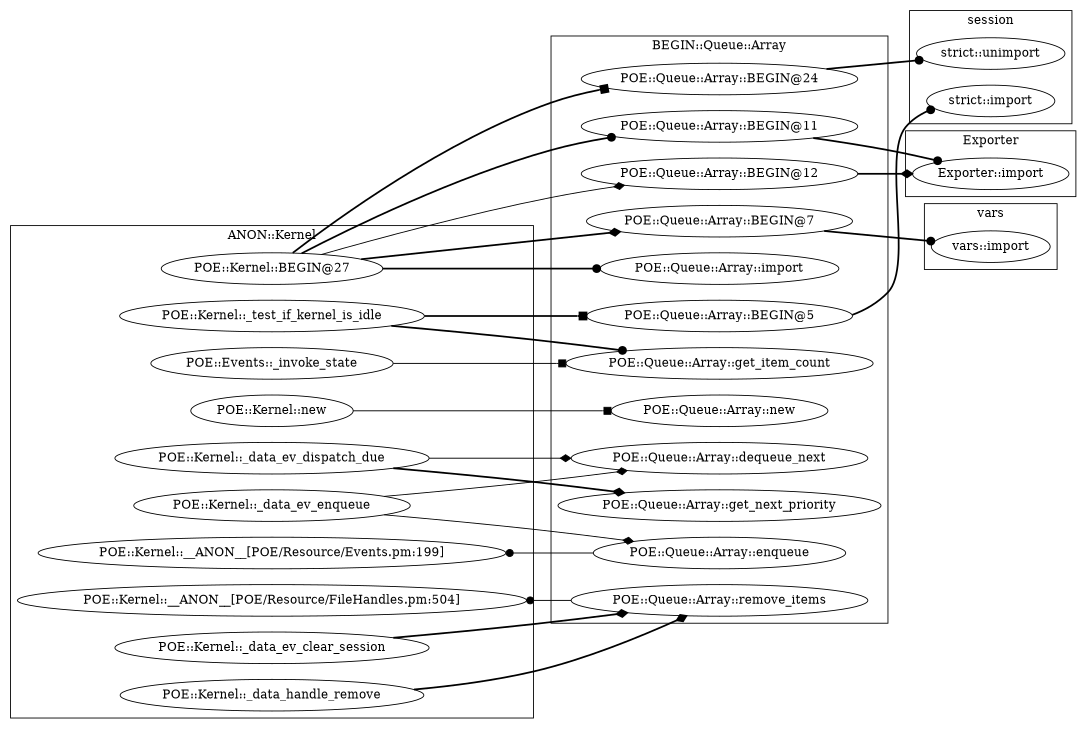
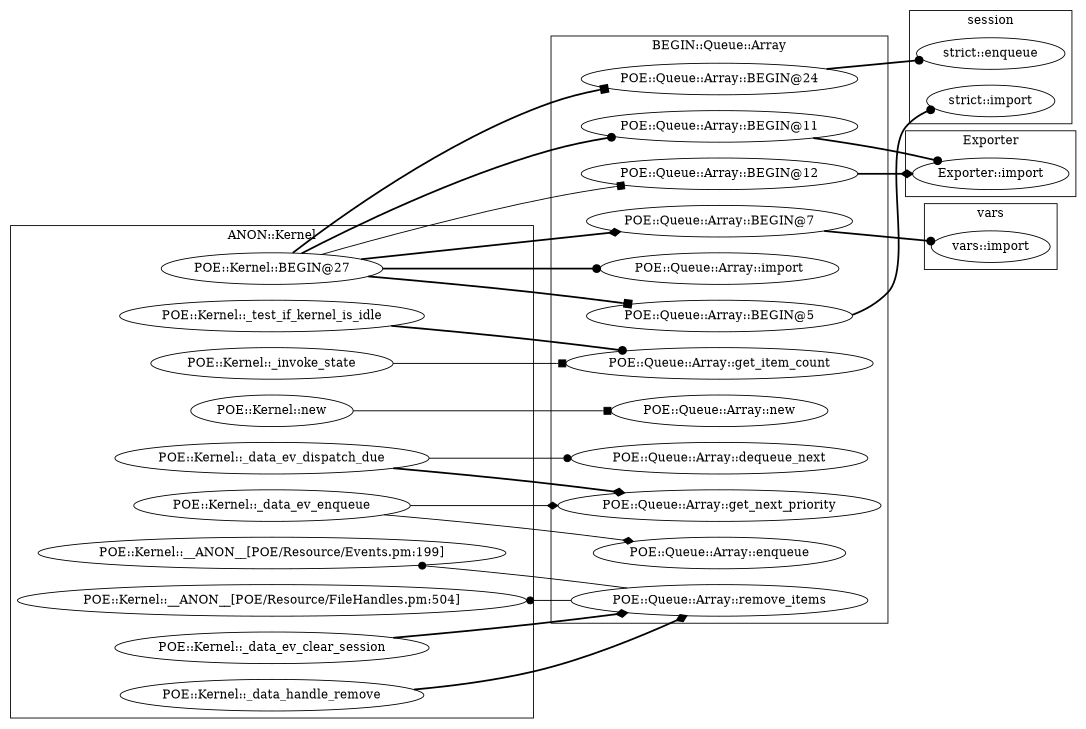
(991, 54) -> (991, 54)
(468, 216) -> (468, 216)
(501, 316) -> (496, 288)
(272, 363) -> (272, 363)
(496, 458) -> (496, 458)
(500, 485) -> (479, 506)
(557, 553) -> (527, 576)
